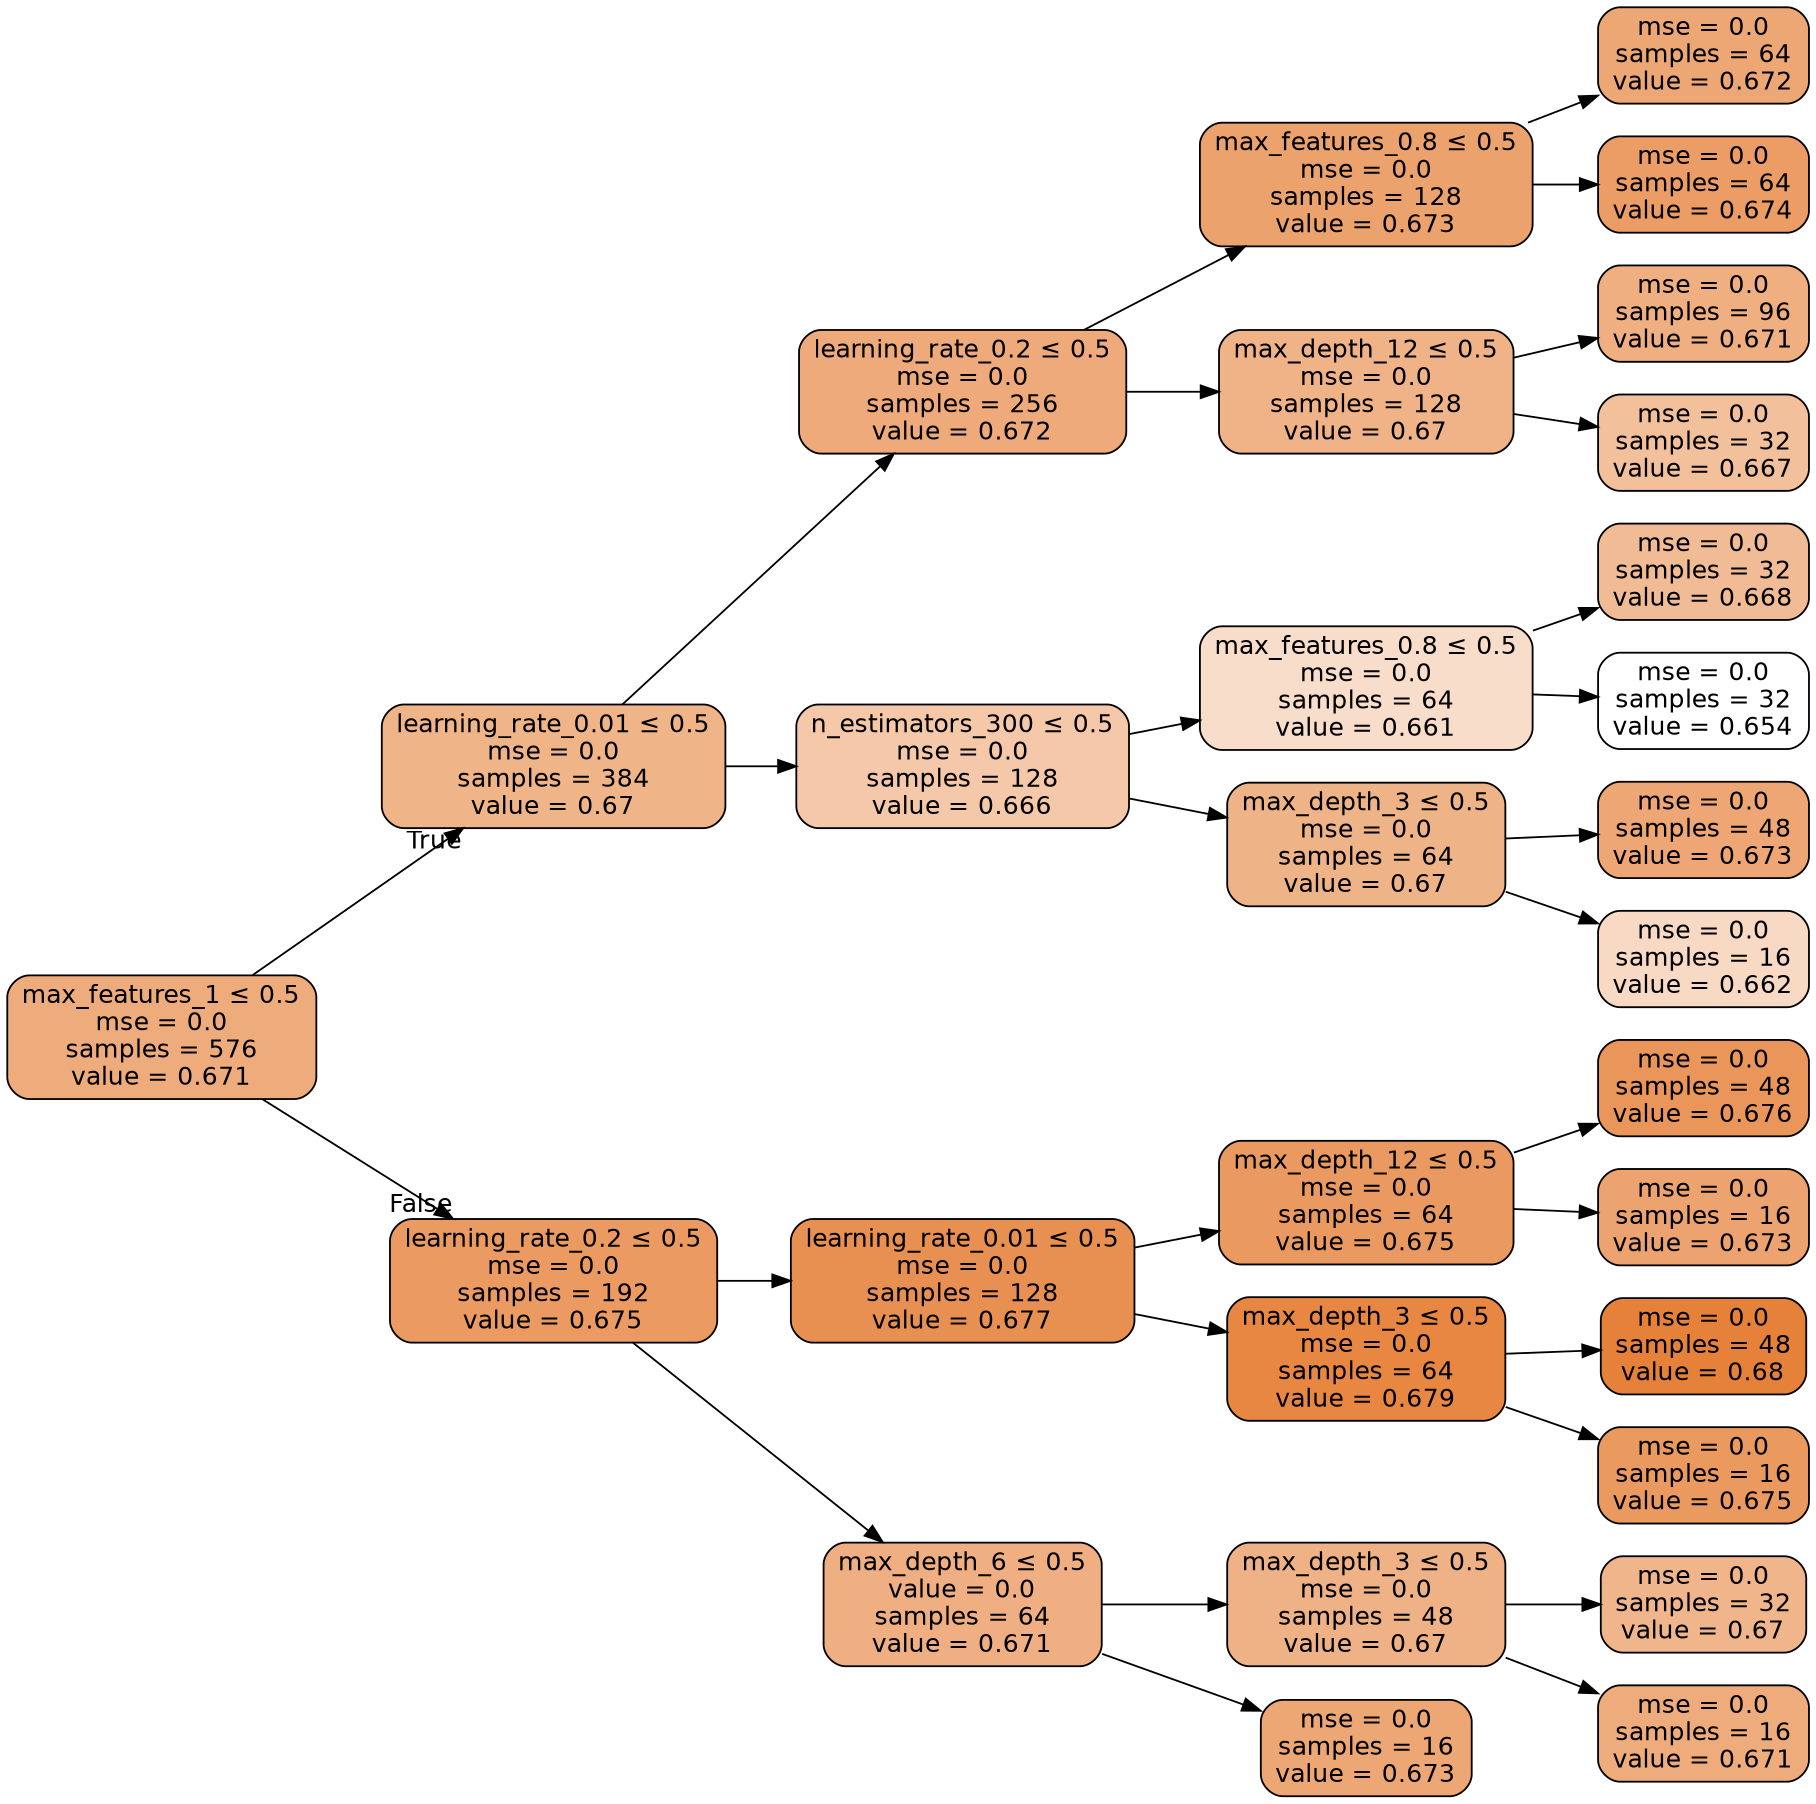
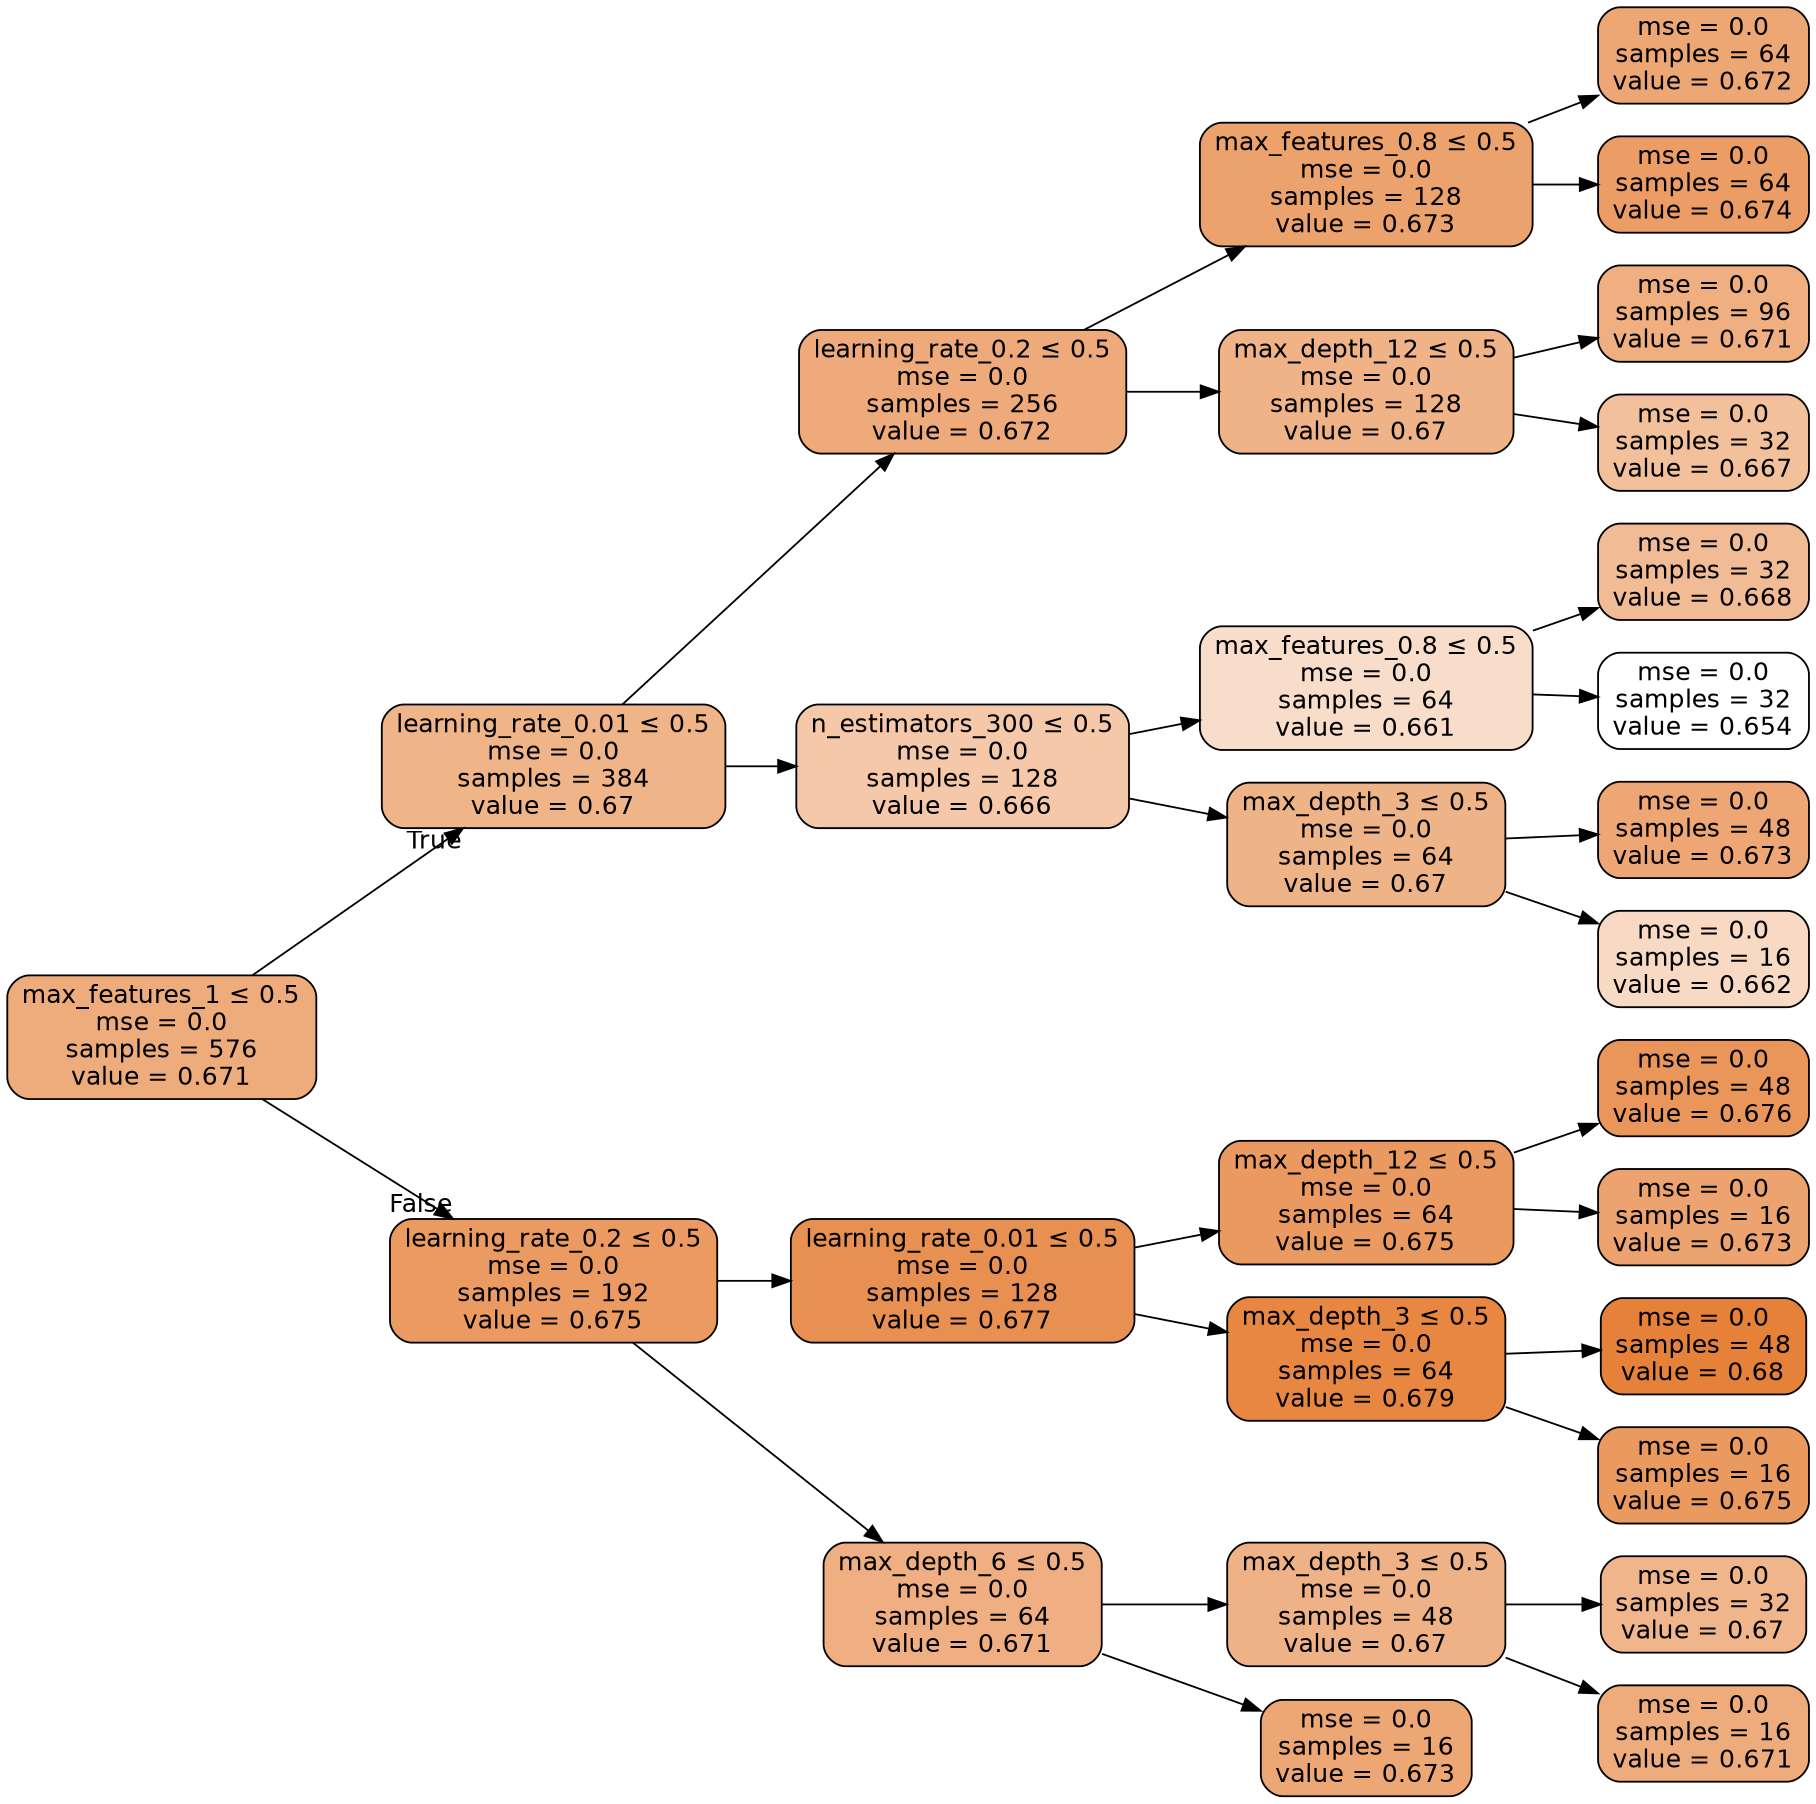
(963, 1590) -> (963, 1590)
